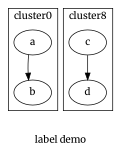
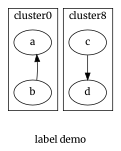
(28, 64) -> (37, 71)
